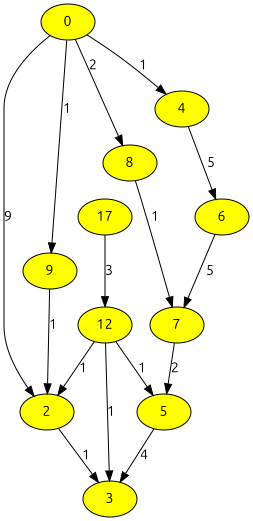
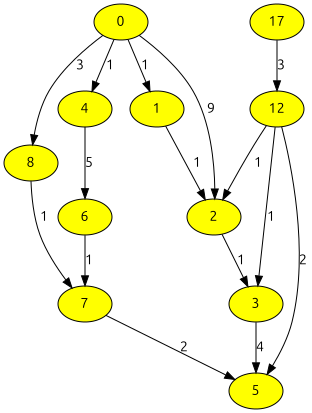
(94, 66) -> (80, 66)
(50, 271) -> (157, 109)
(210, 271) -> (90, 260)
(142, 368) -> (304, 260)
(140, 451) -> (256, 342)
